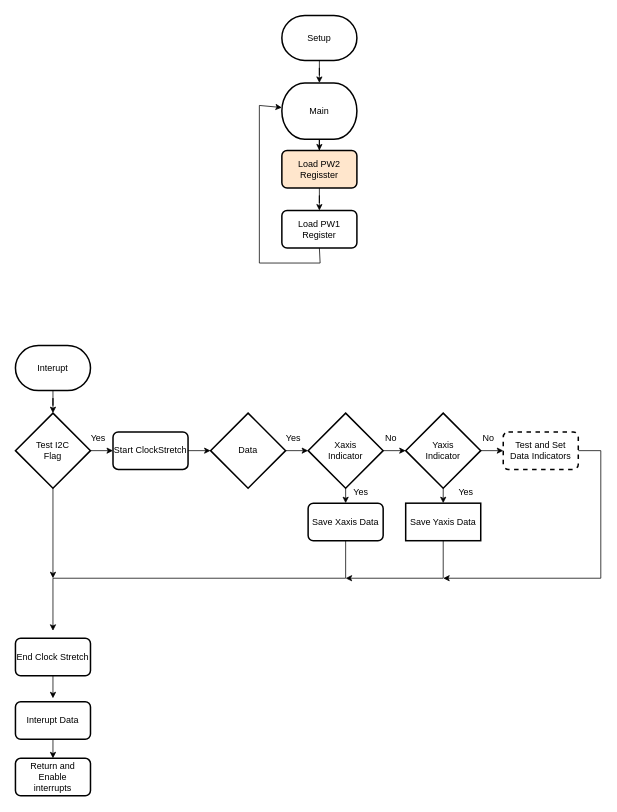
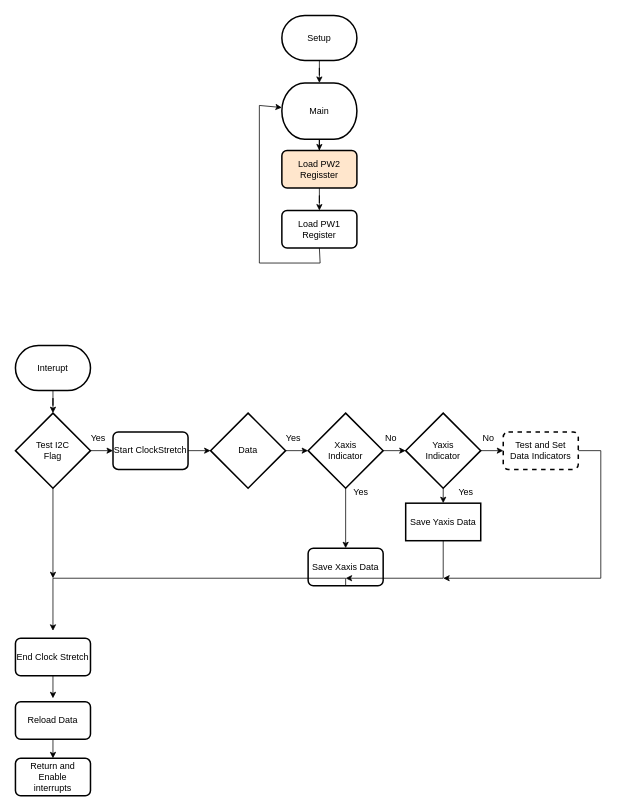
(345, 522) -> (345, 567)
(53, 720) -> (53, 720)
